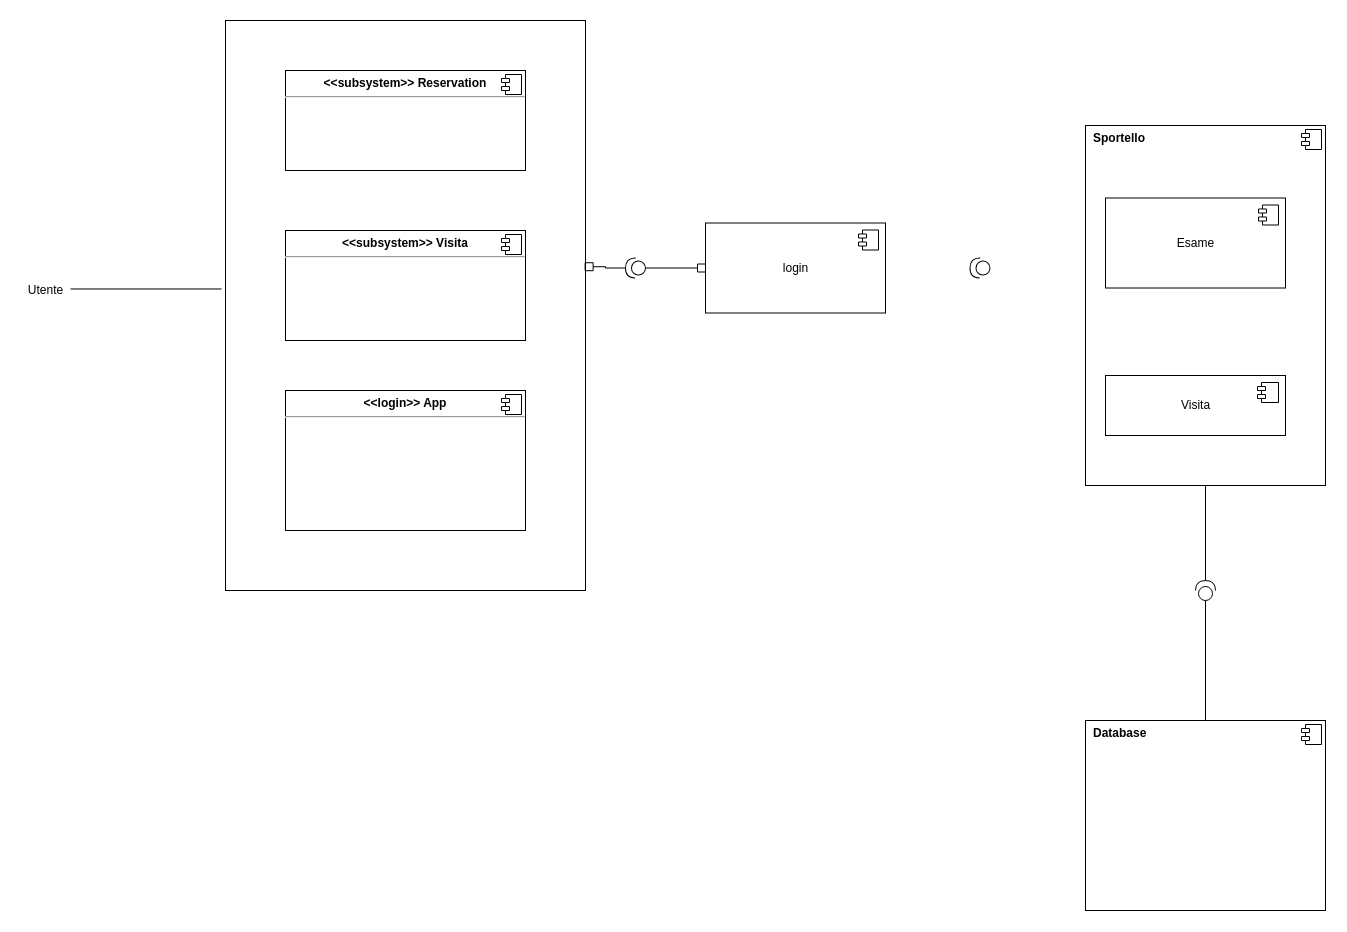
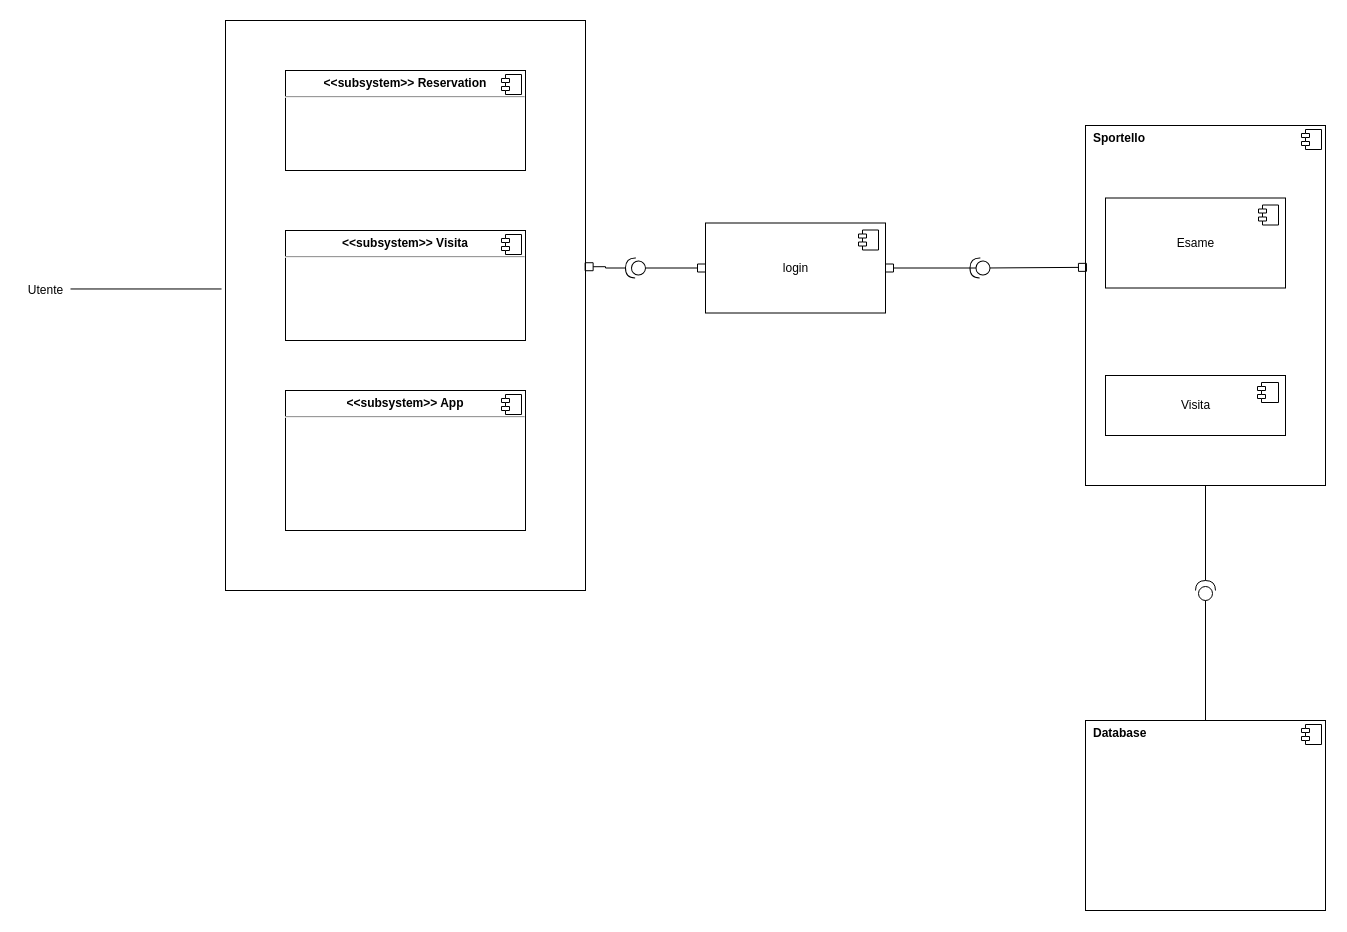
none -> (1035, 268)
(325, 391) -> (341, 391)
